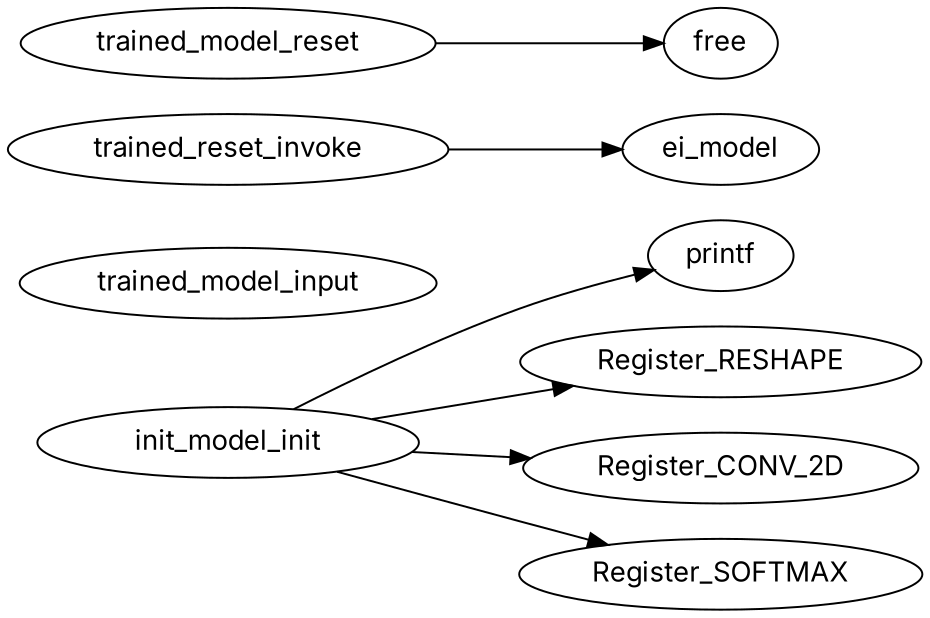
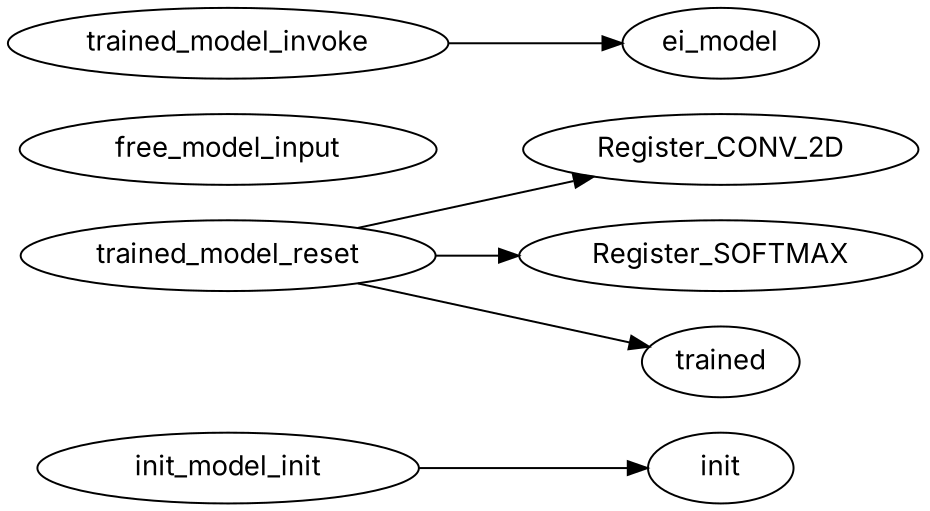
(721, 43) -> (721, 362)
(228, 149) -> (228, 43)
(721, 256) -> (721, 468)
(228, 283) -> (228, 149)
(721, 362) -> none
(461, 455) -> (466, 204)
(463, 506) -> (467, 256)
